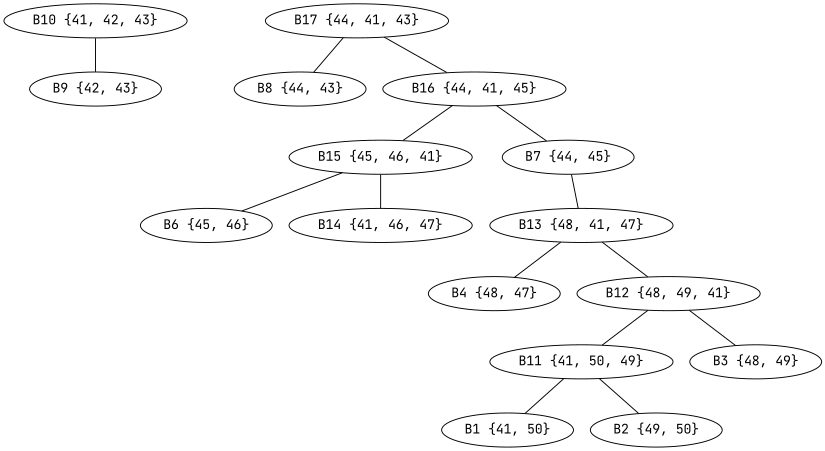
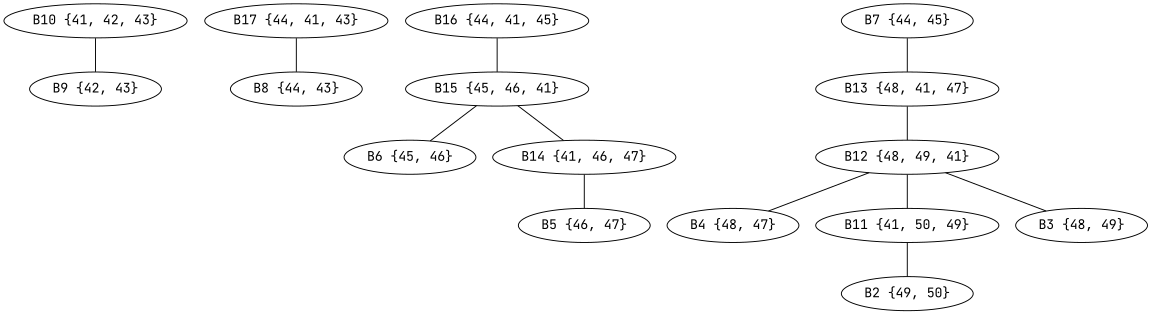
(416, 55) -> none
(522, 123) -> none
none -> (584, 225)
(538, 260) -> (819, 192)
(508, 430) -> none
